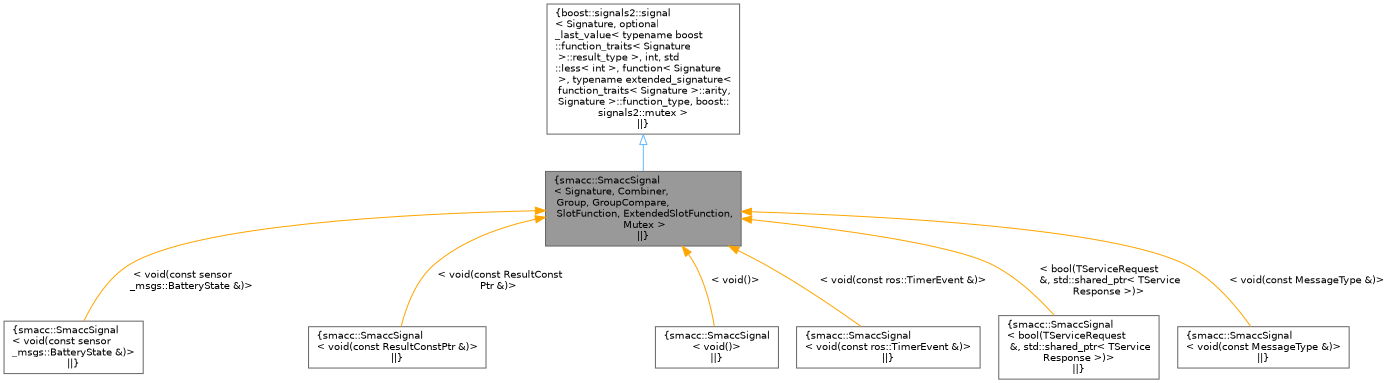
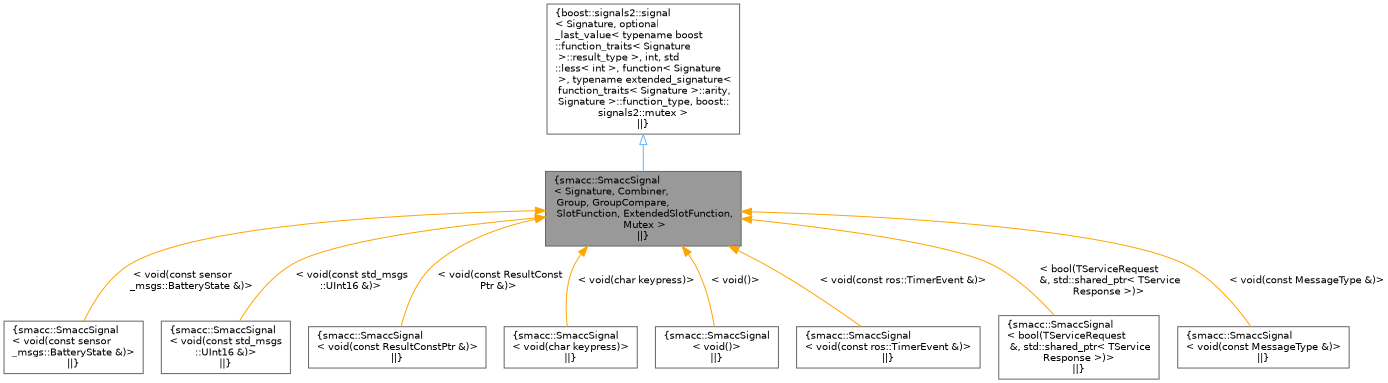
none -> (226, 347)
none -> (571, 347)
